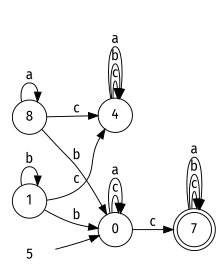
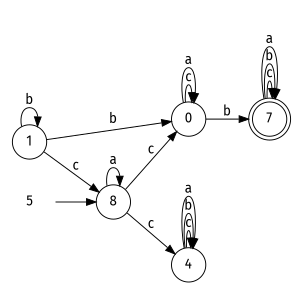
(77, 156) -> (151, 150)
(82, 186) -> (68, 169)
(153, 222) -> (227, 112)
(73, 244) -> (71, 202)
